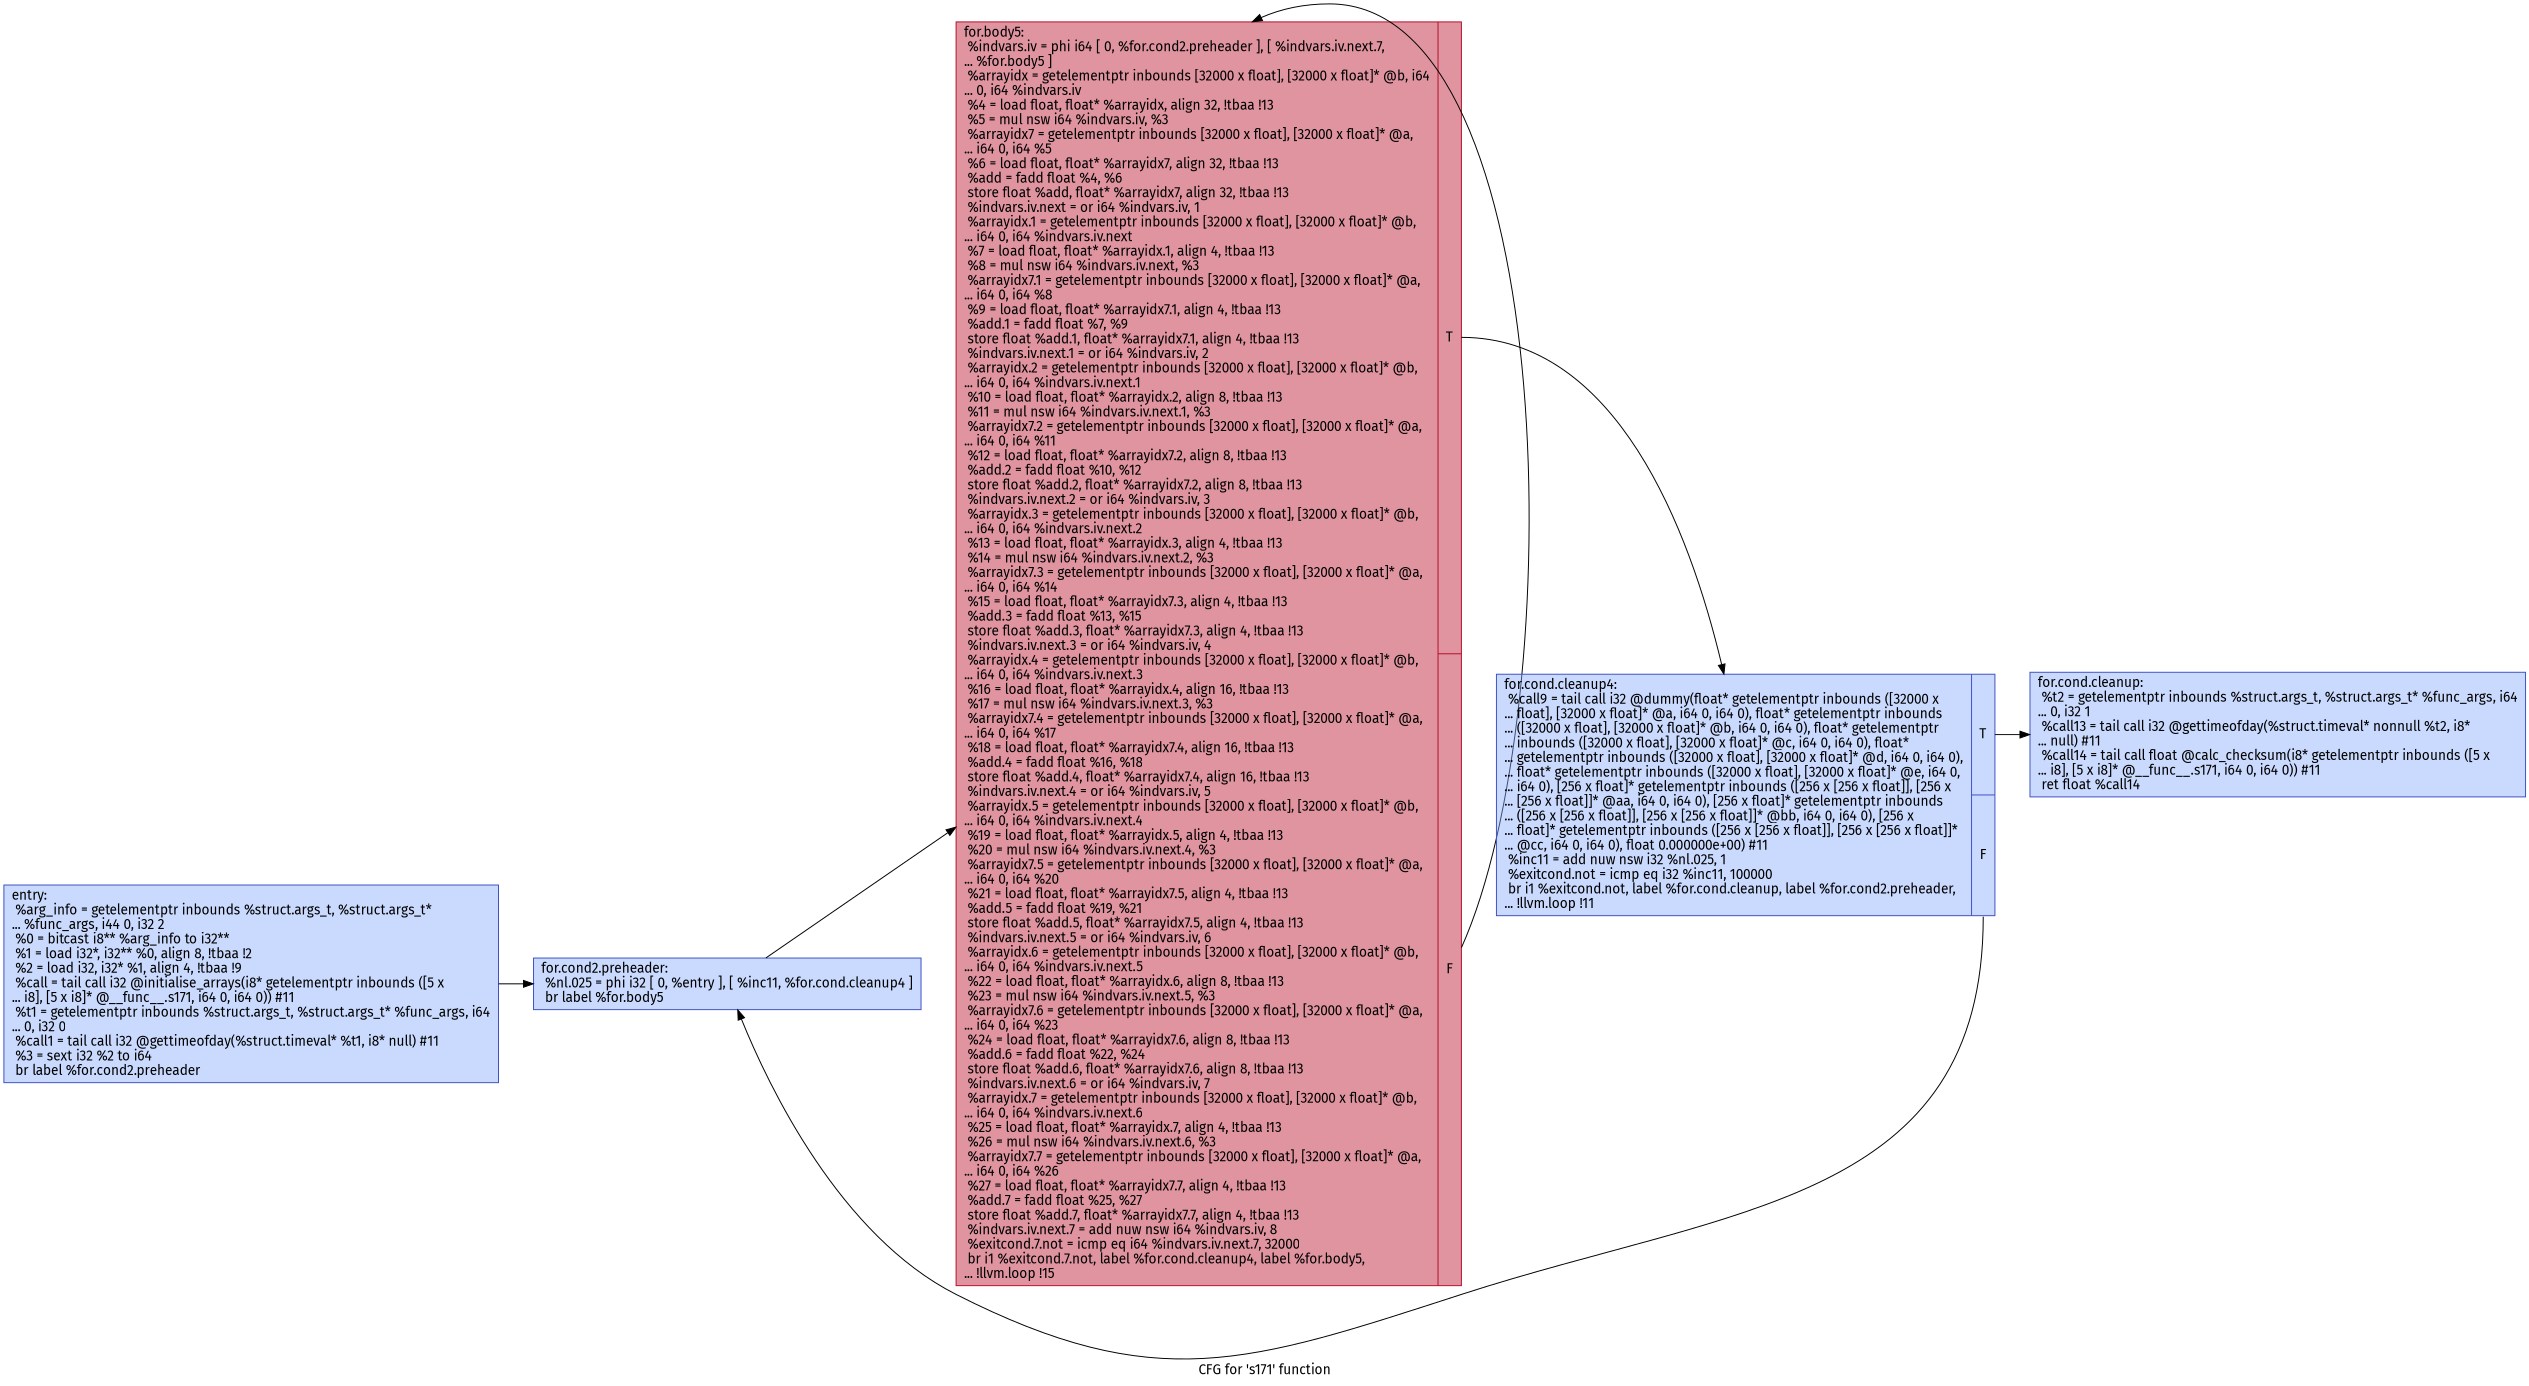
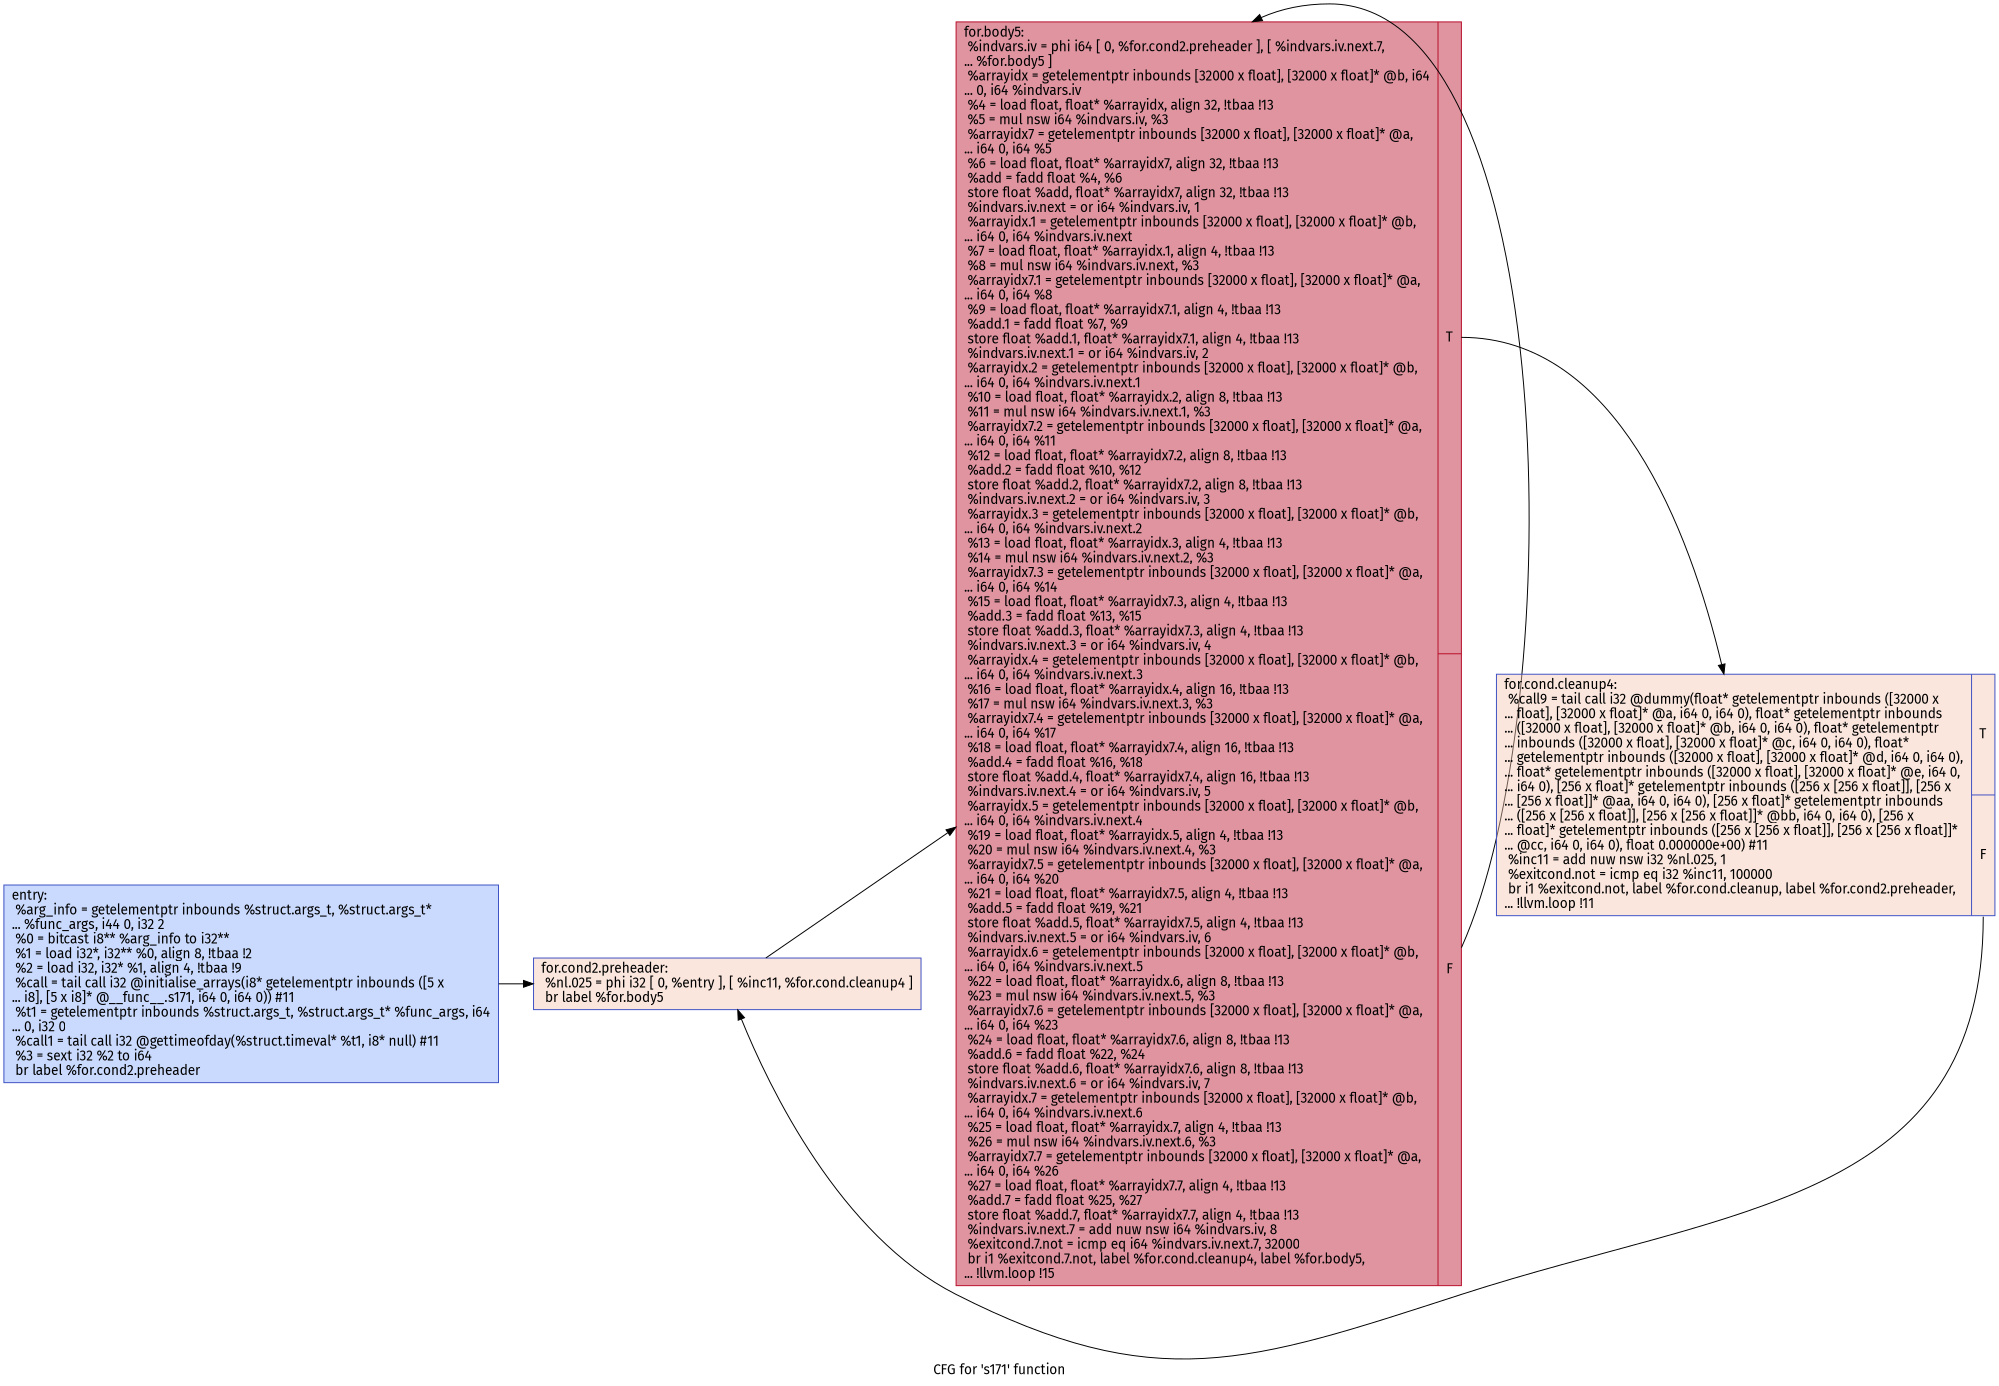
(2278, 735) -> none
(1746, 795) -> (1746, 795)
(727, 984) -> (727, 984)
